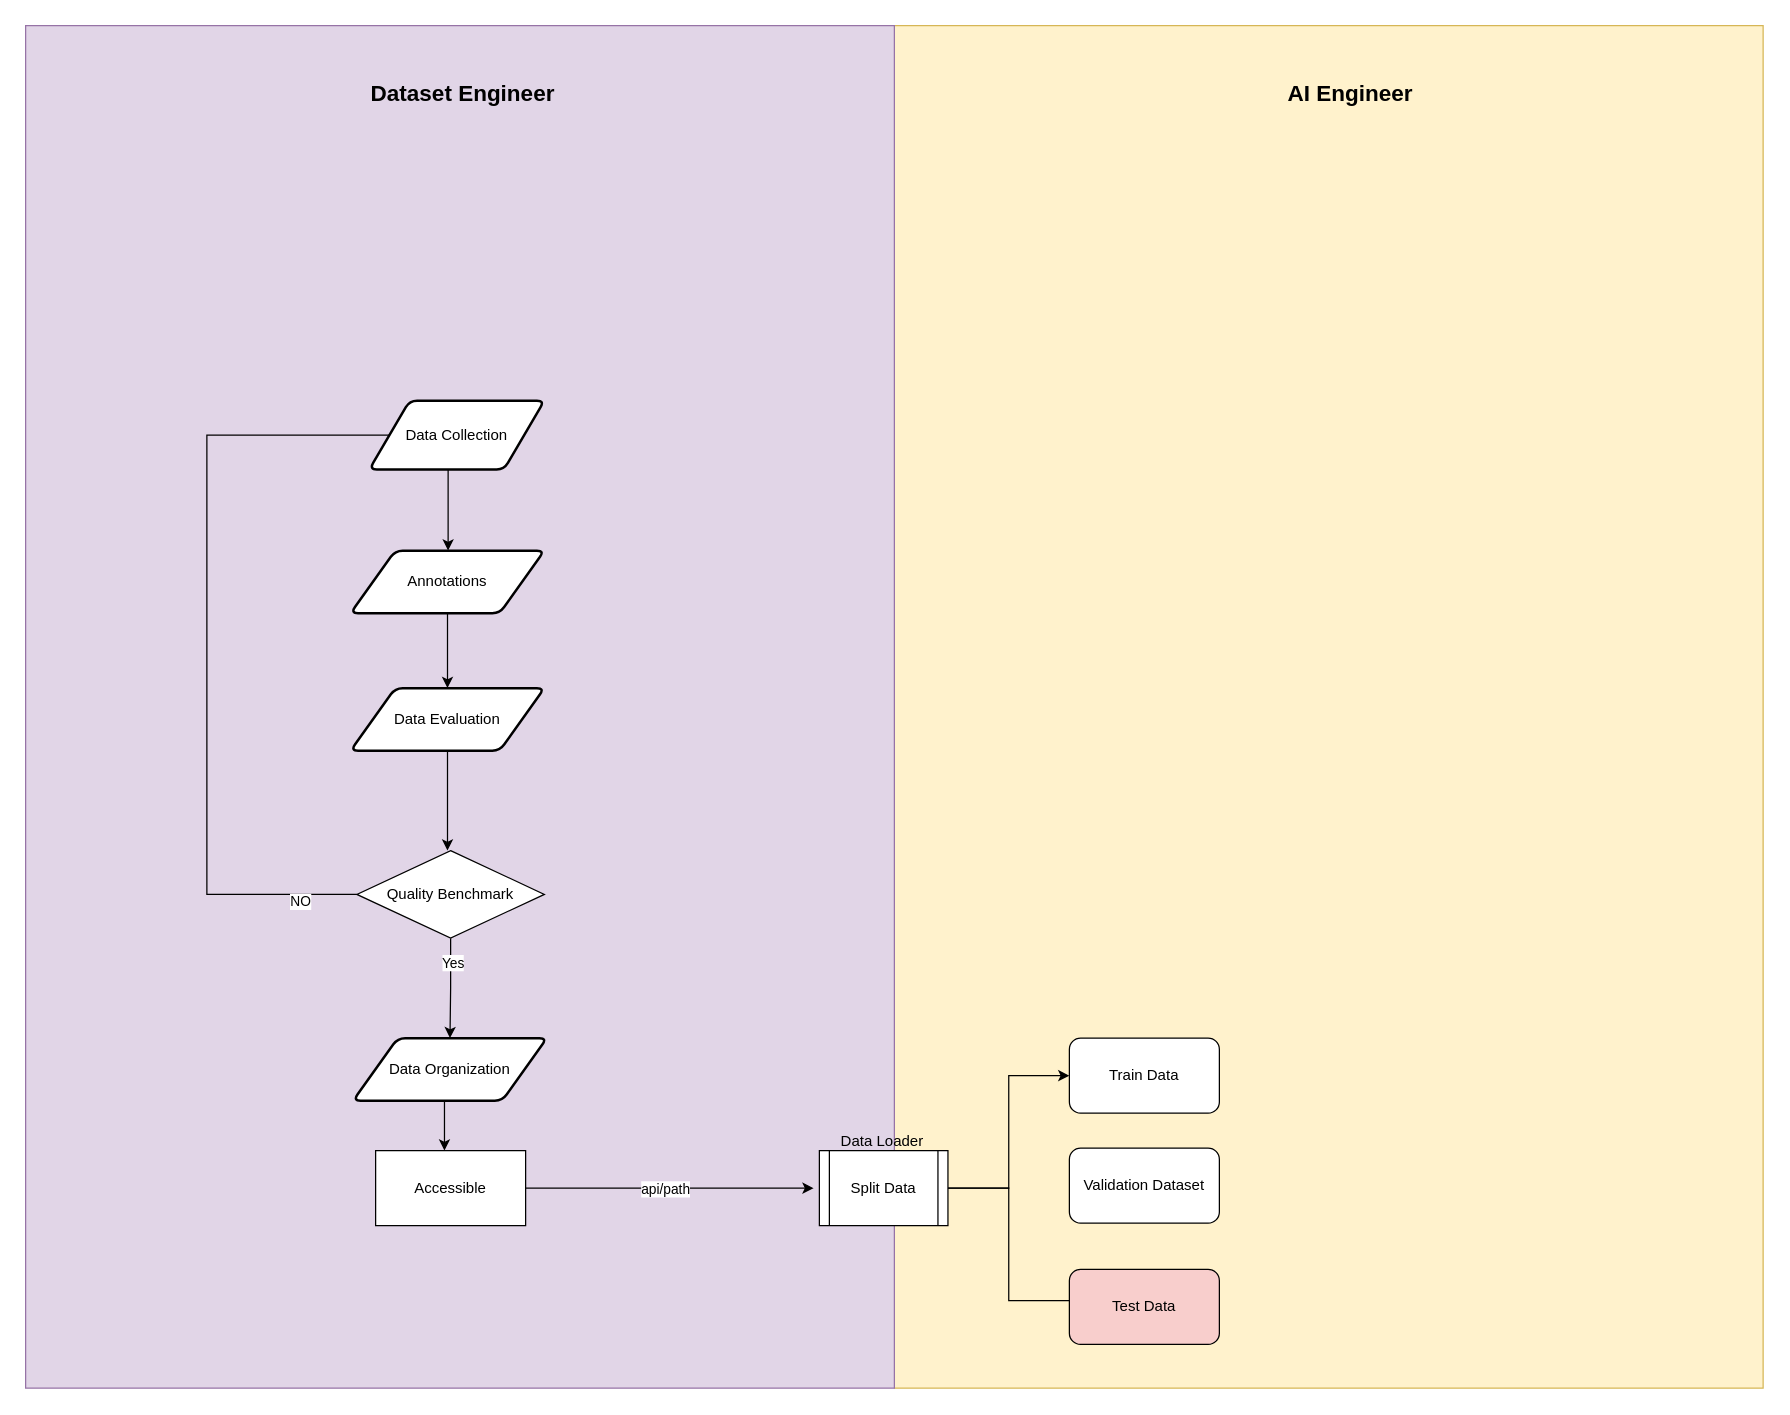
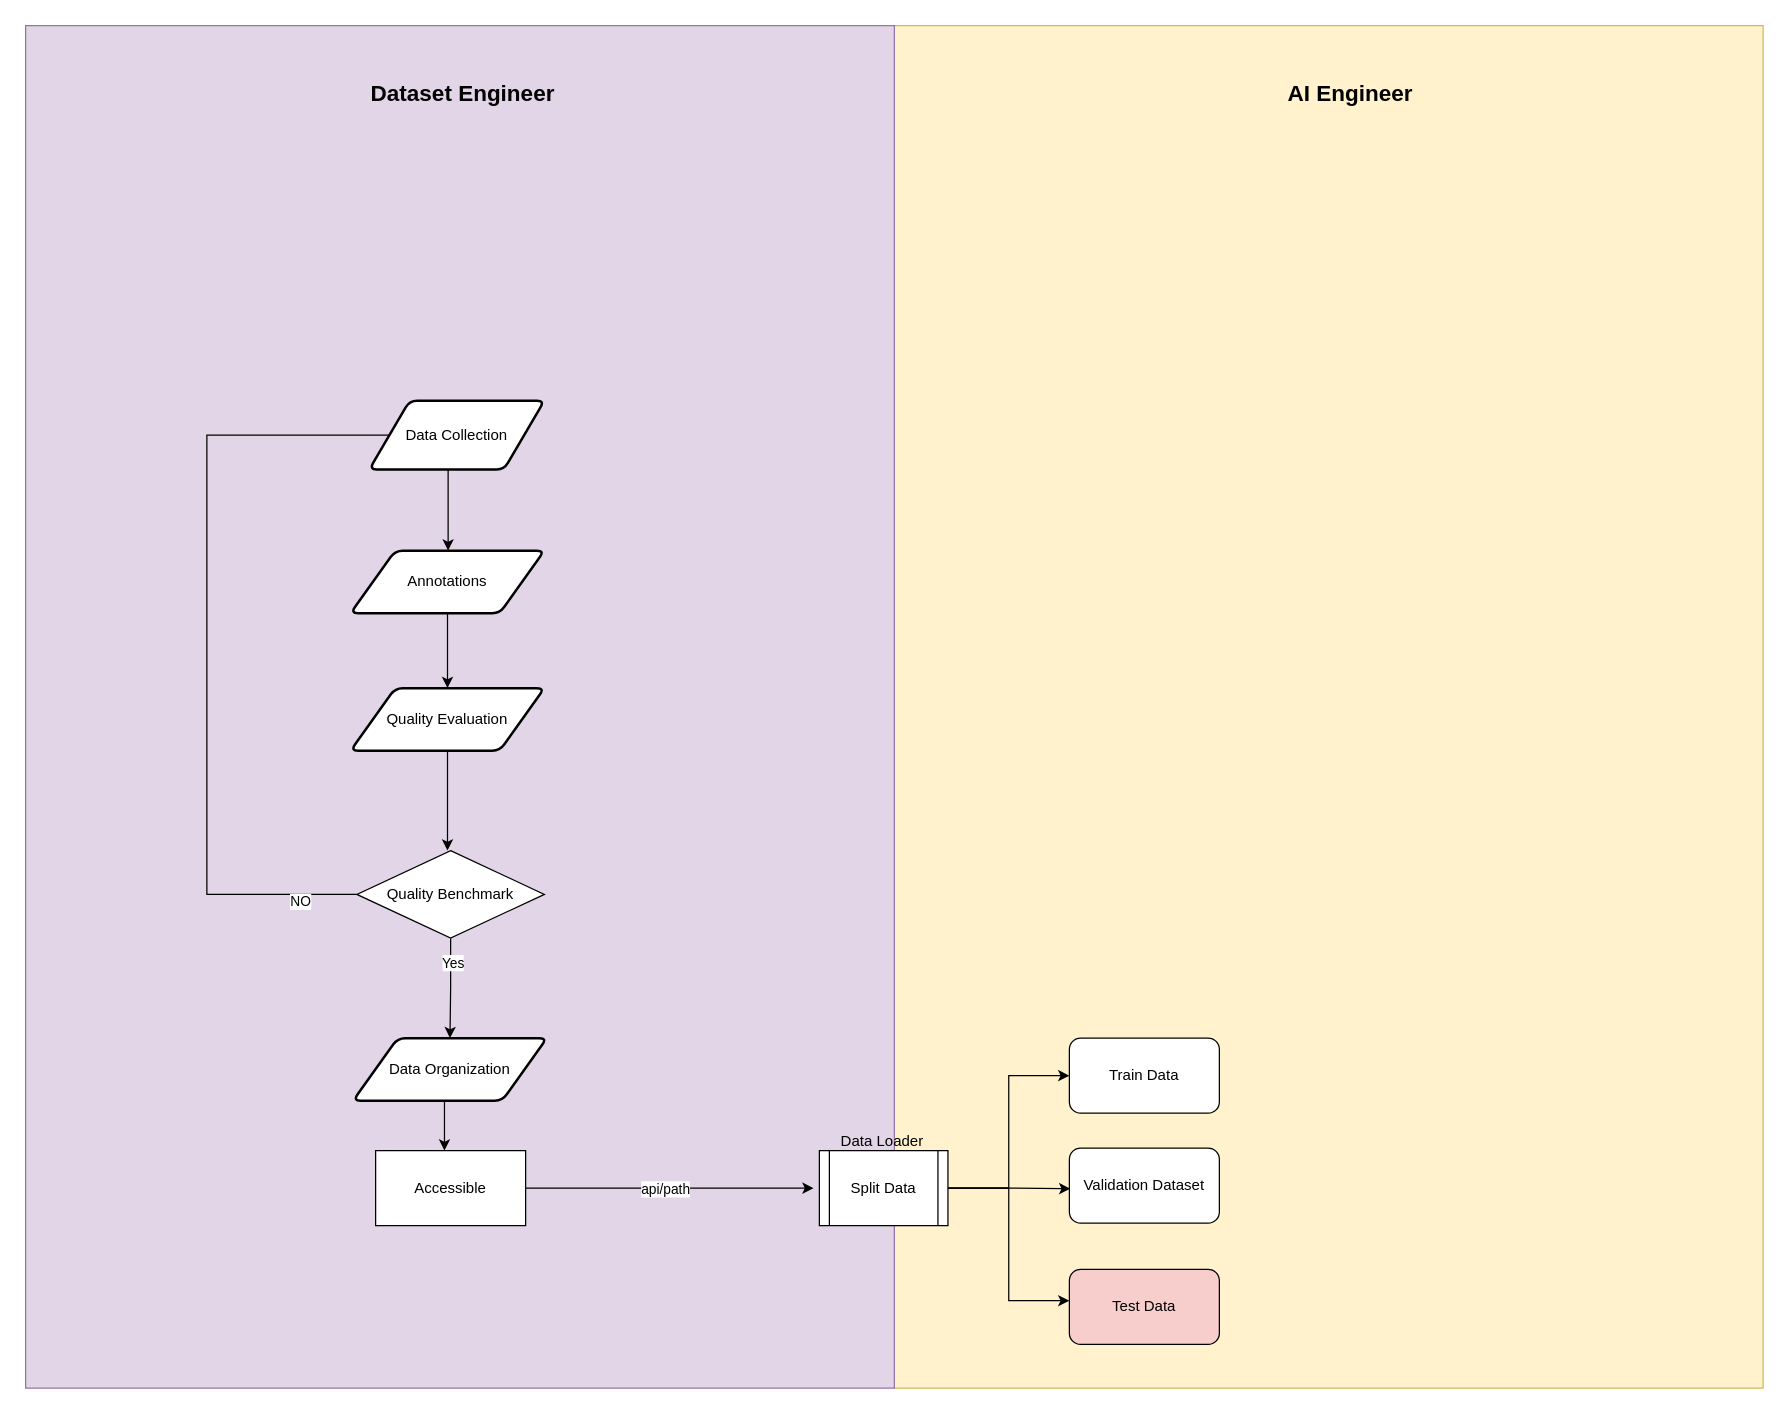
(448, 719) -> (448, 719)
none -> (1036, 1188)
(1062, 1301) -> (1059, 1301)
